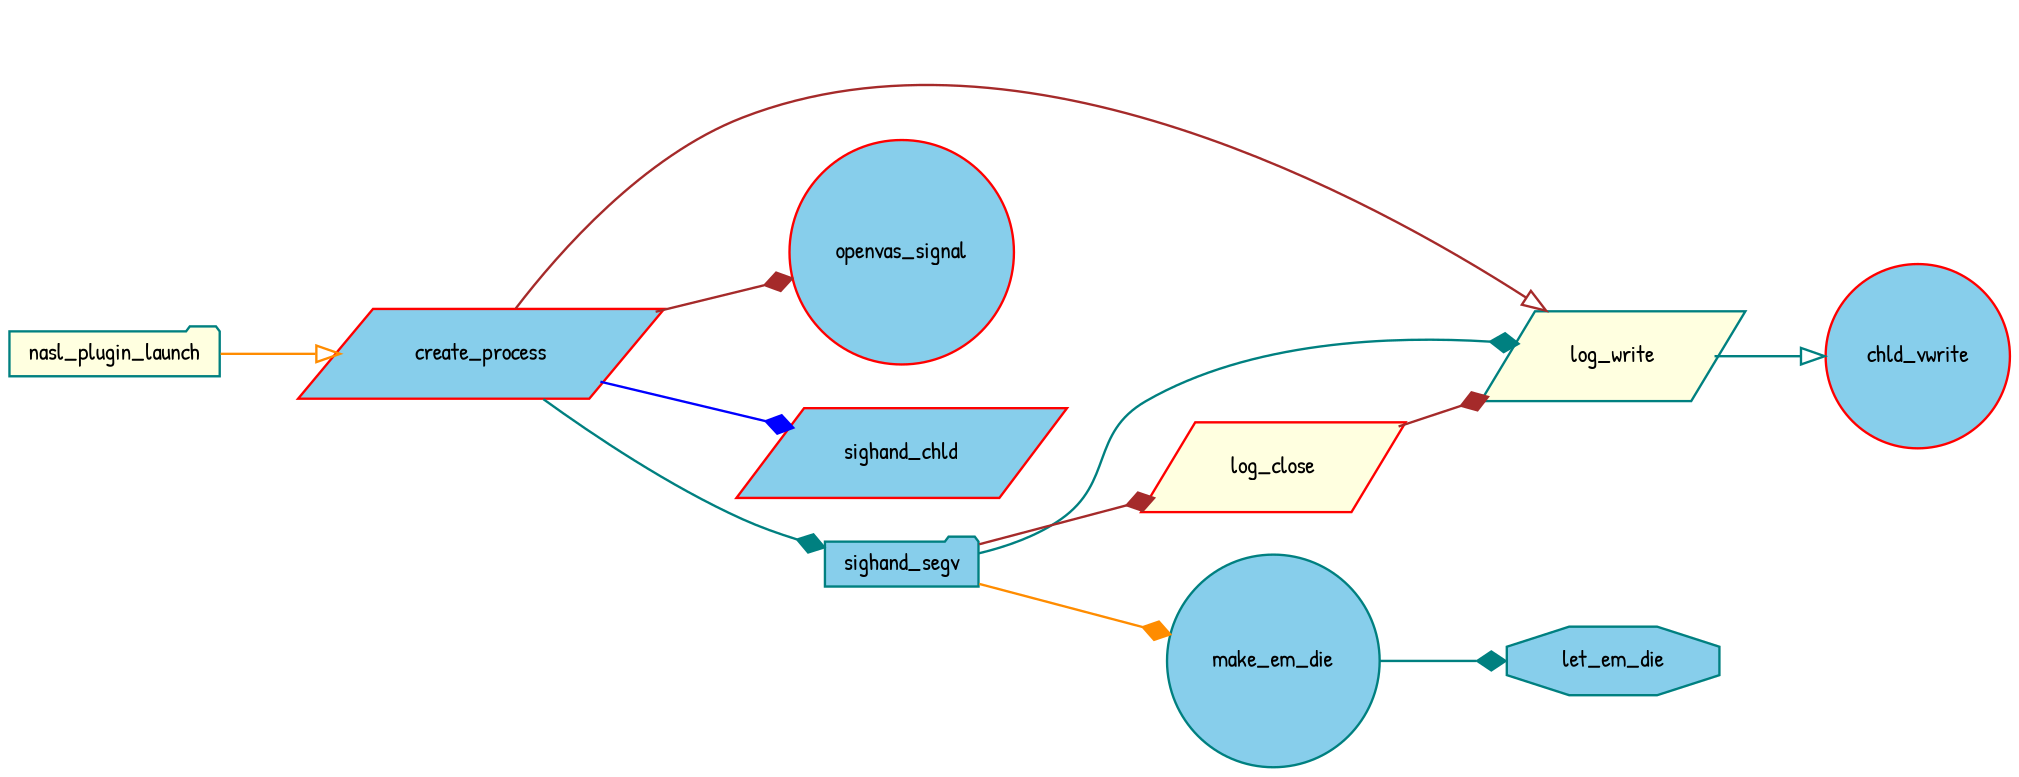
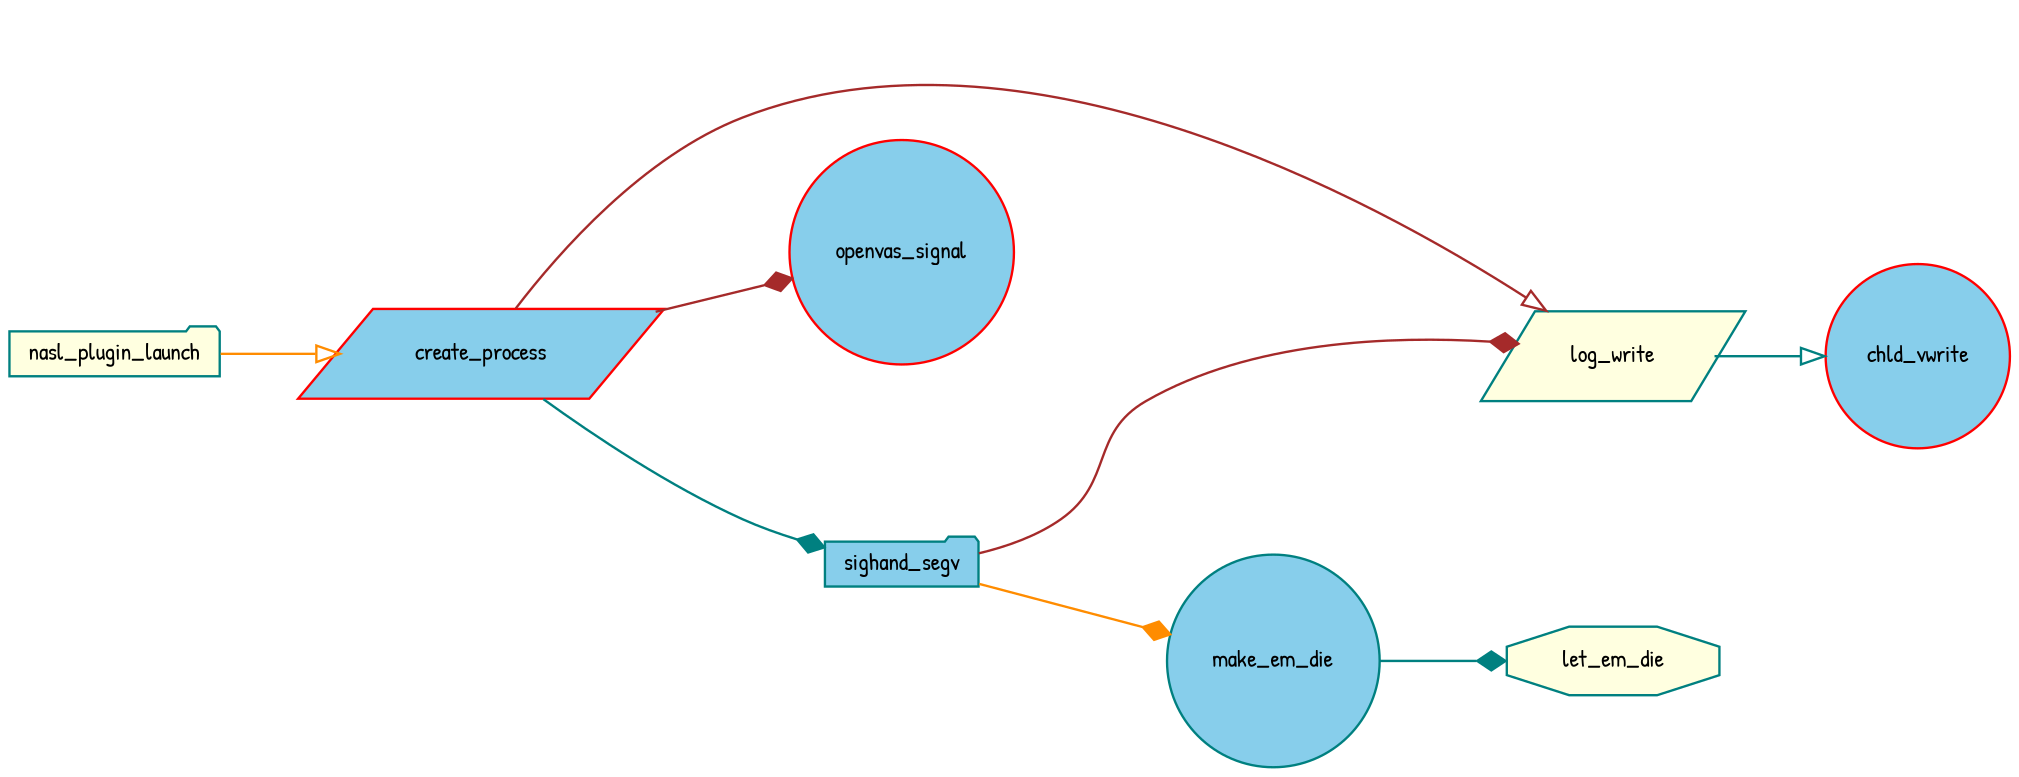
(1198, 377) -> (1198, 377)
(902, 453) -> none
(1273, 467) -> none
(1613, 661) -> (1613, 661)
